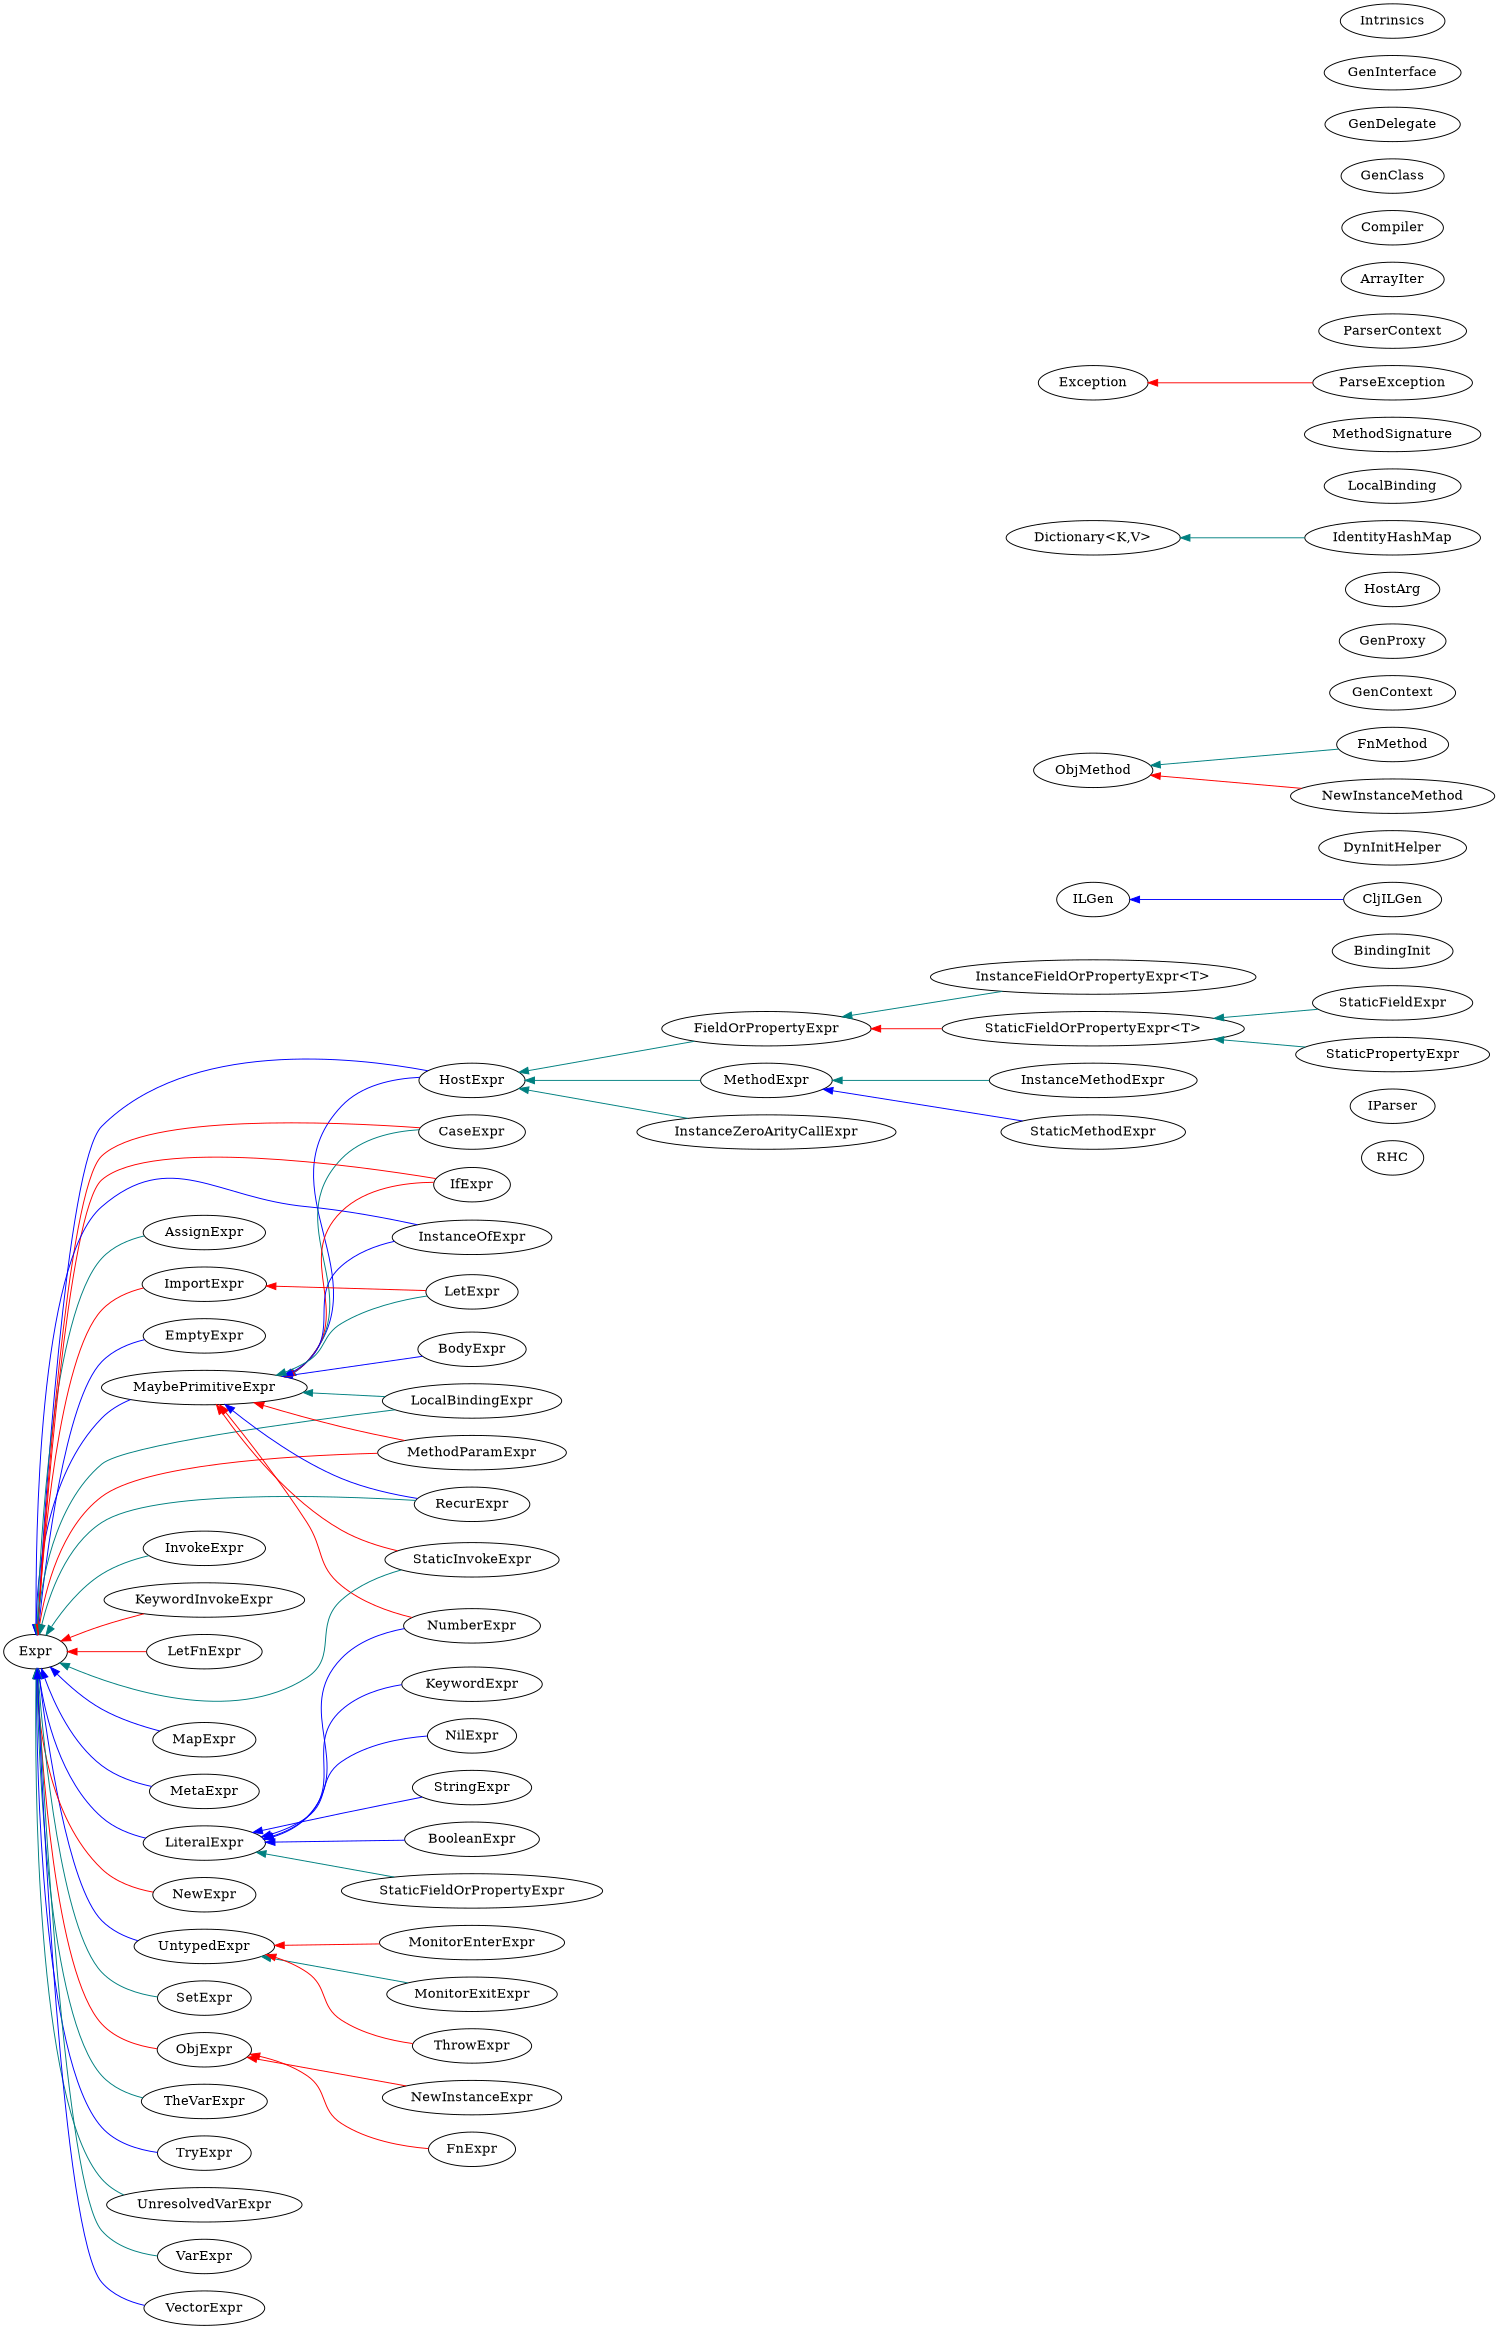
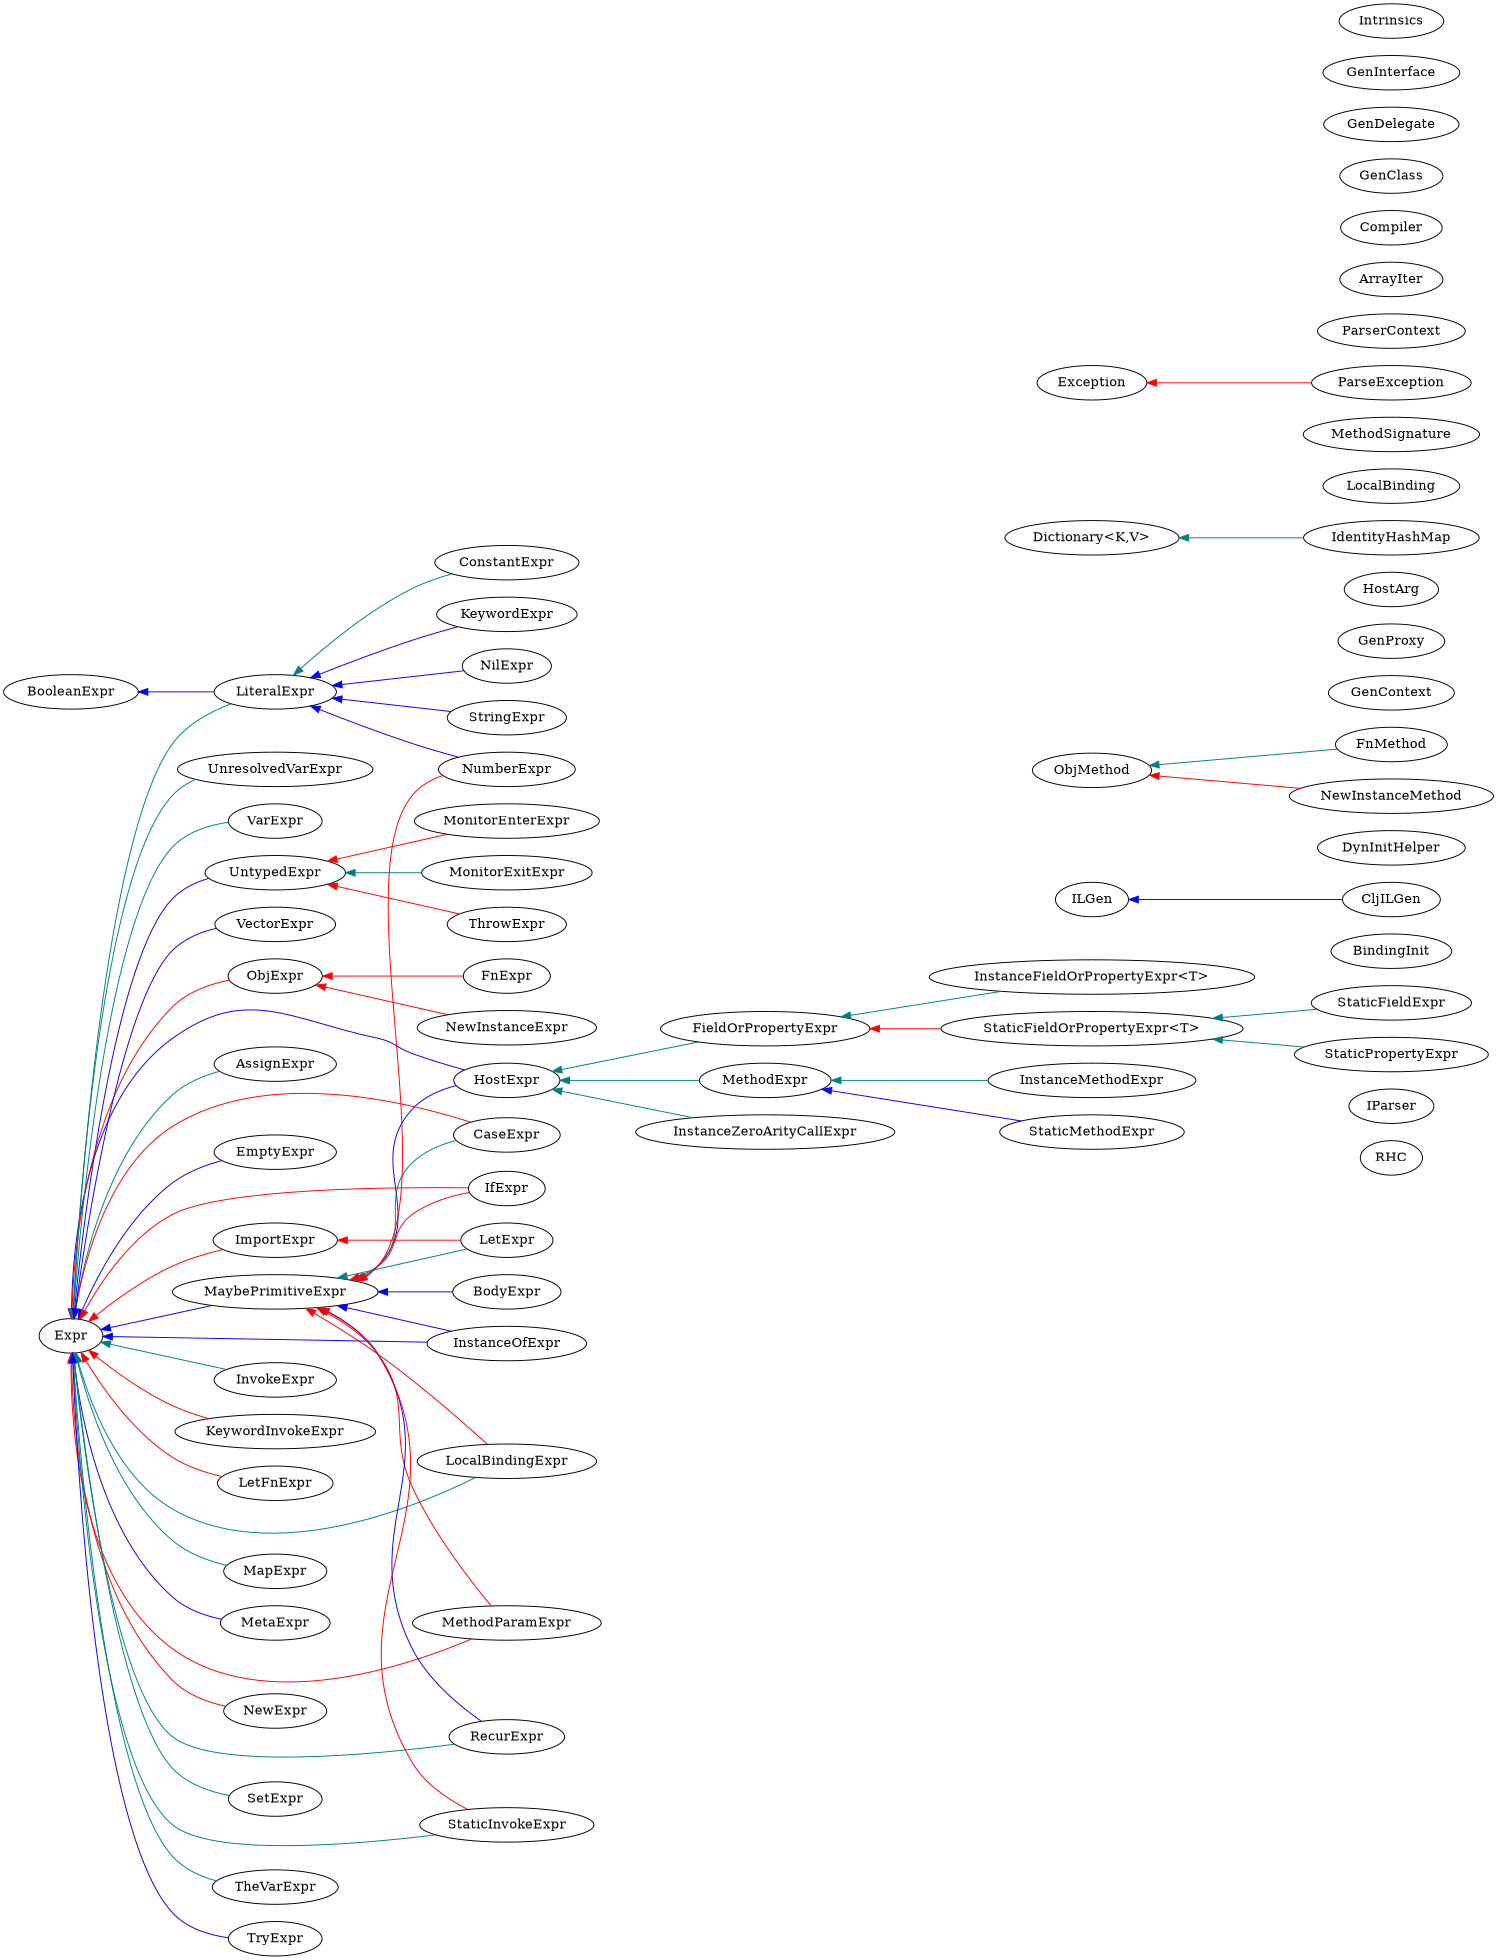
(349, 1395) -> (404, 1374)
(104, 1710) -> (127, 1485)
(70, 1775) -> (122, 890)
(340, 1841) -> (181, 692)
(472, 1891) -> (507, 563)
